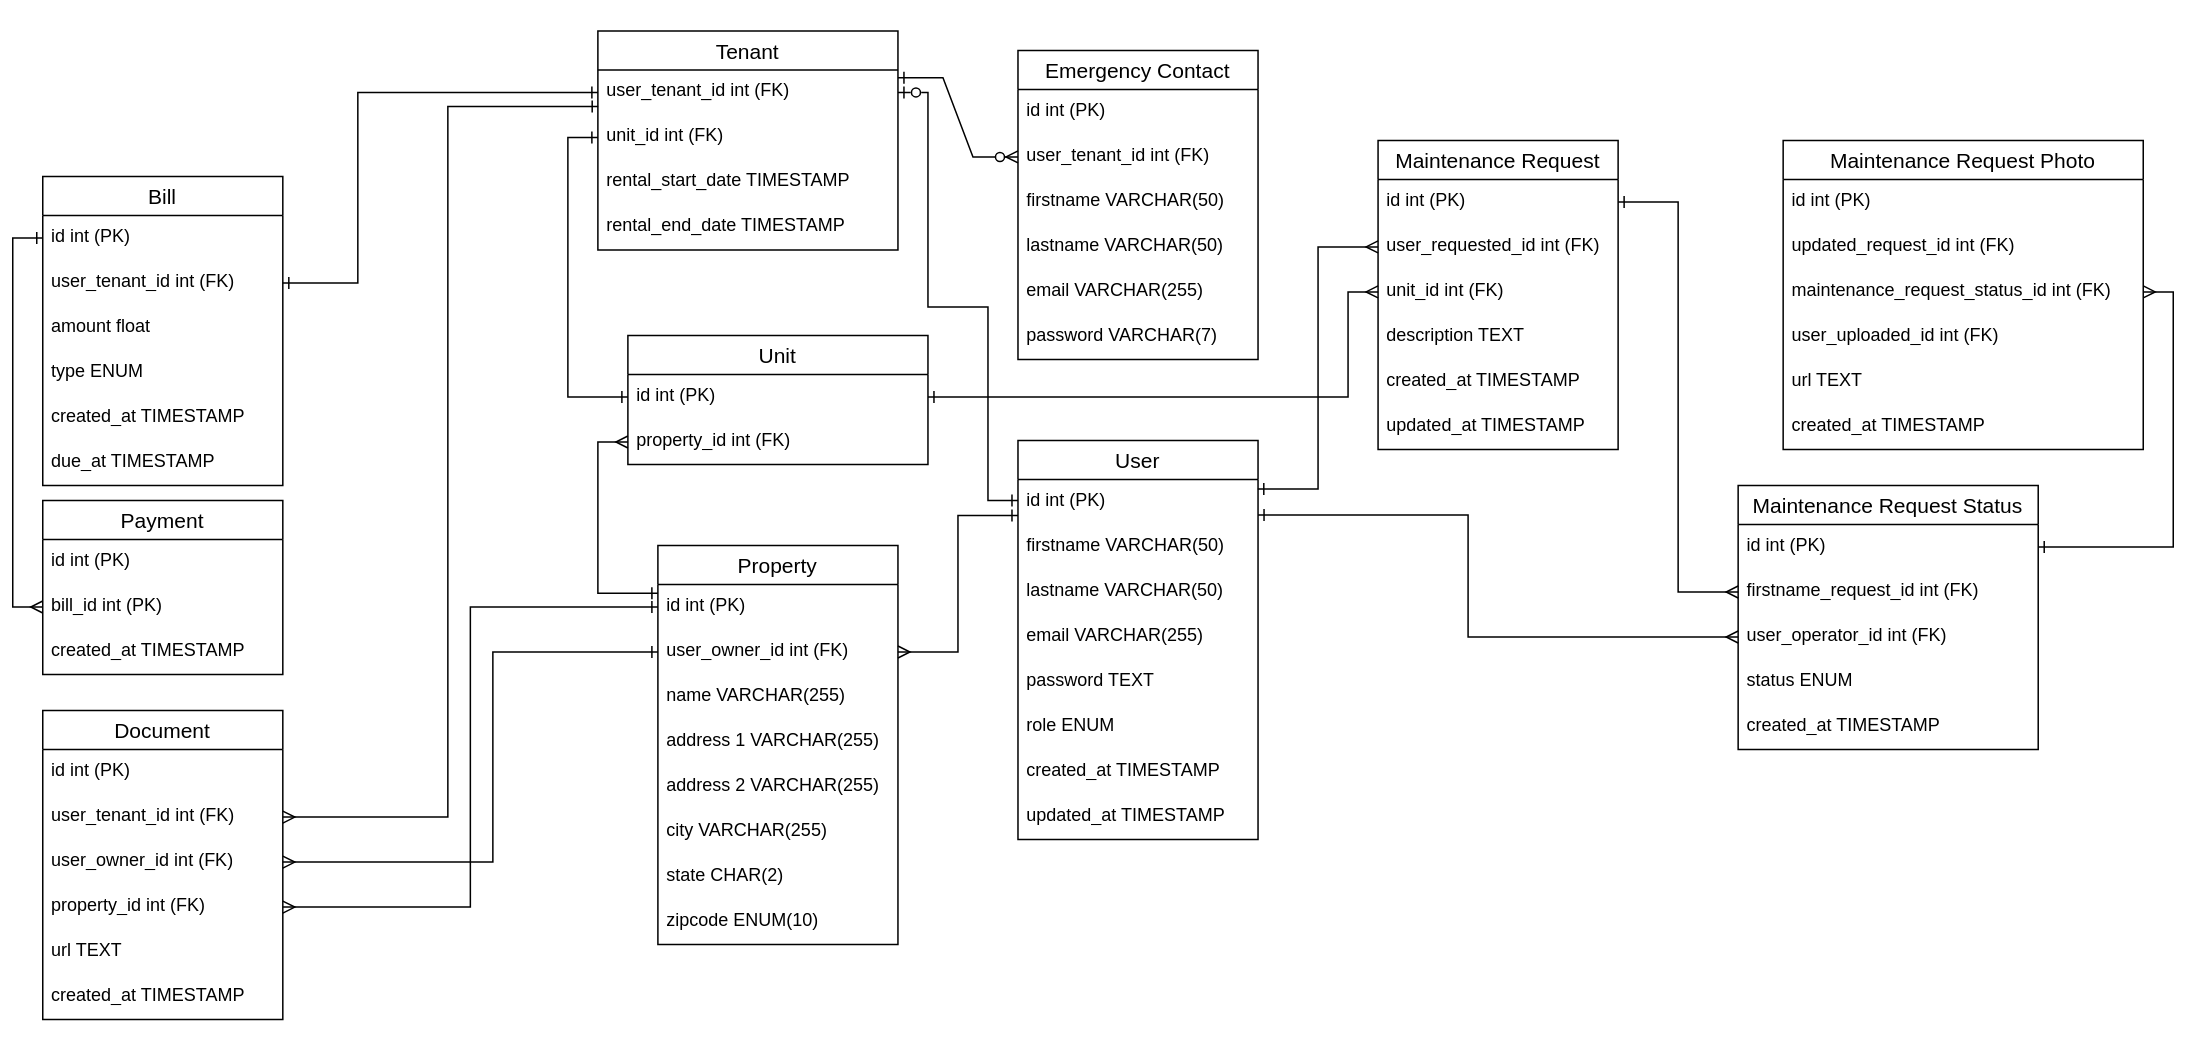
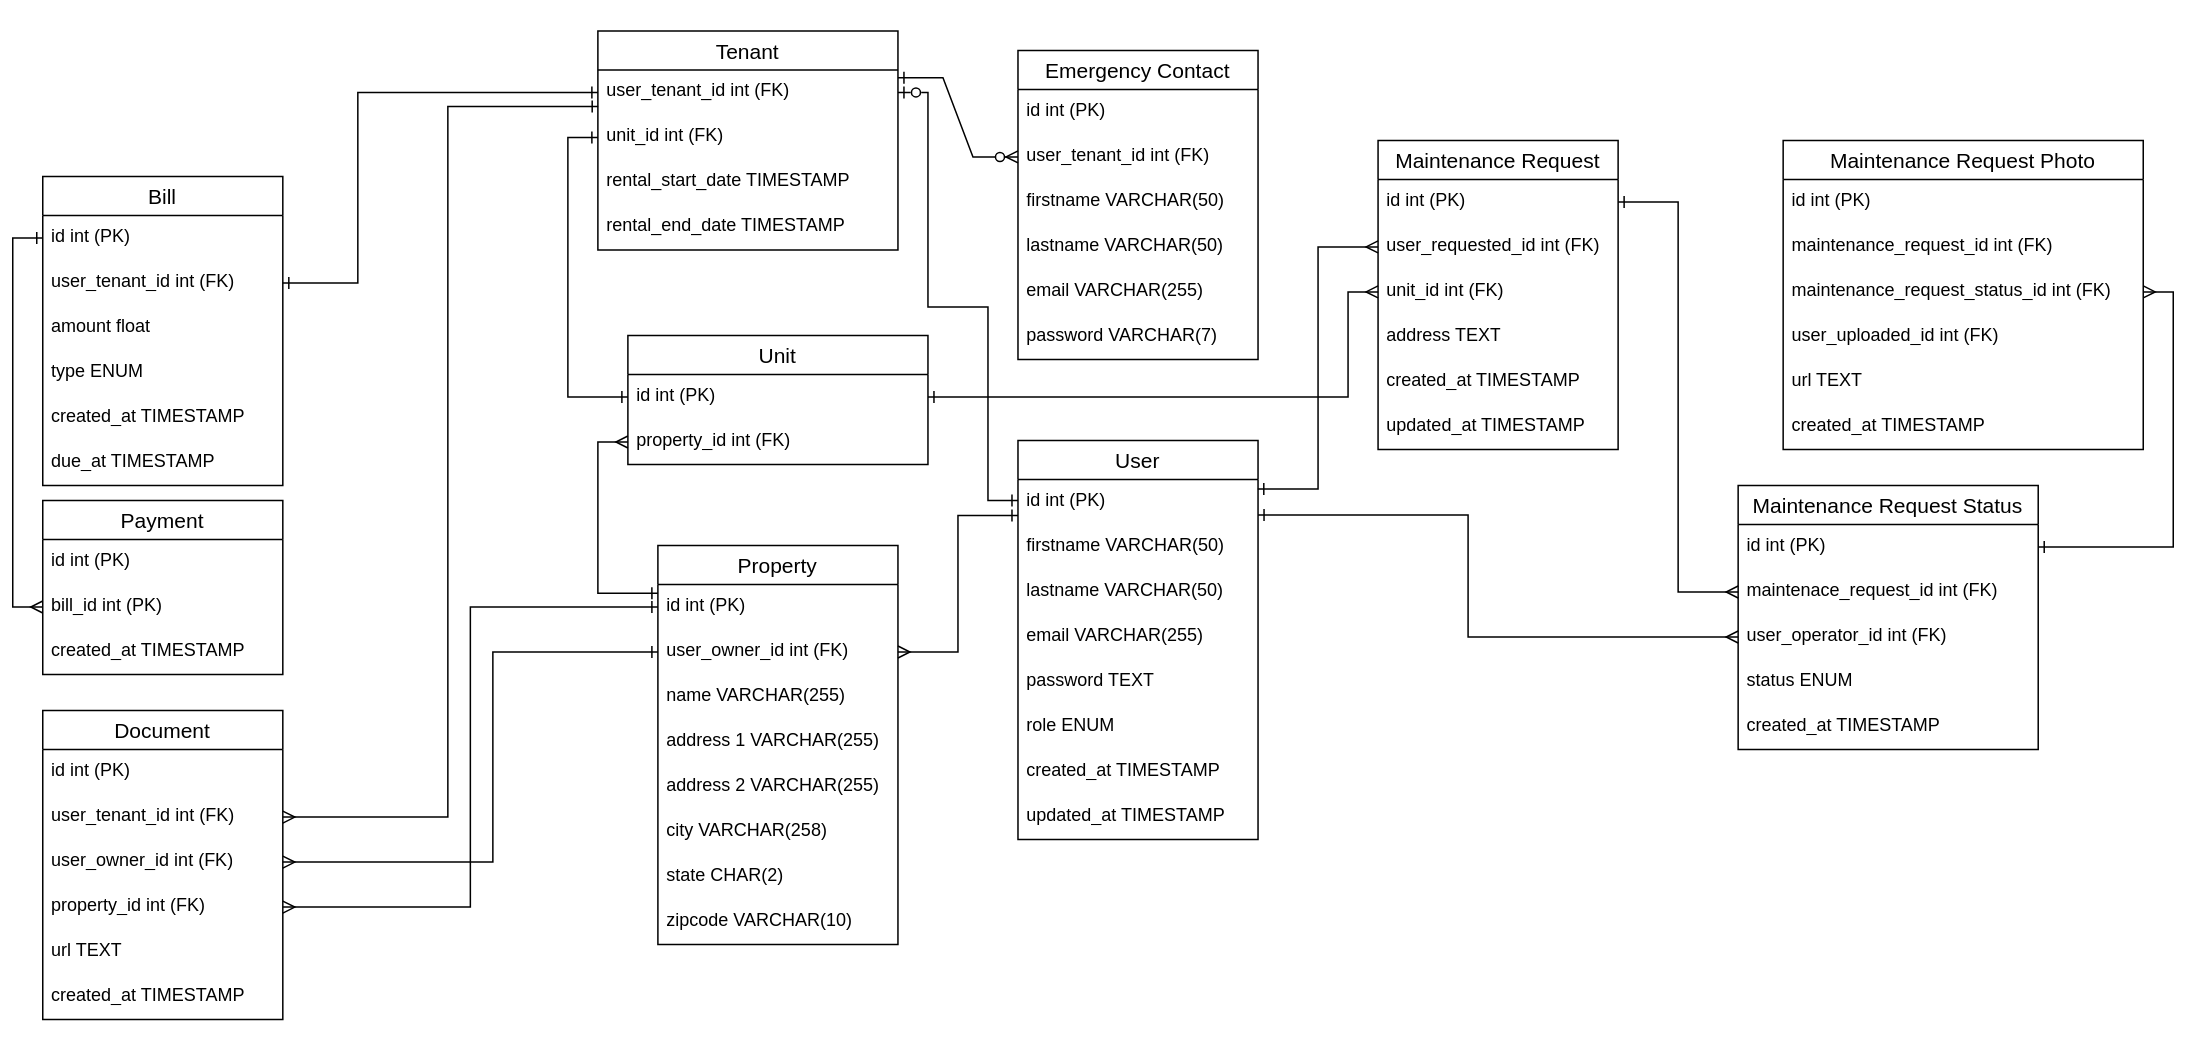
(1918, 246) -> (1936, 246)
(1460, 336) -> (1445, 336)
(1881, 591) -> (1886, 591)
(748, 831) -> (748, 831)
(743, 921) -> (758, 921)
